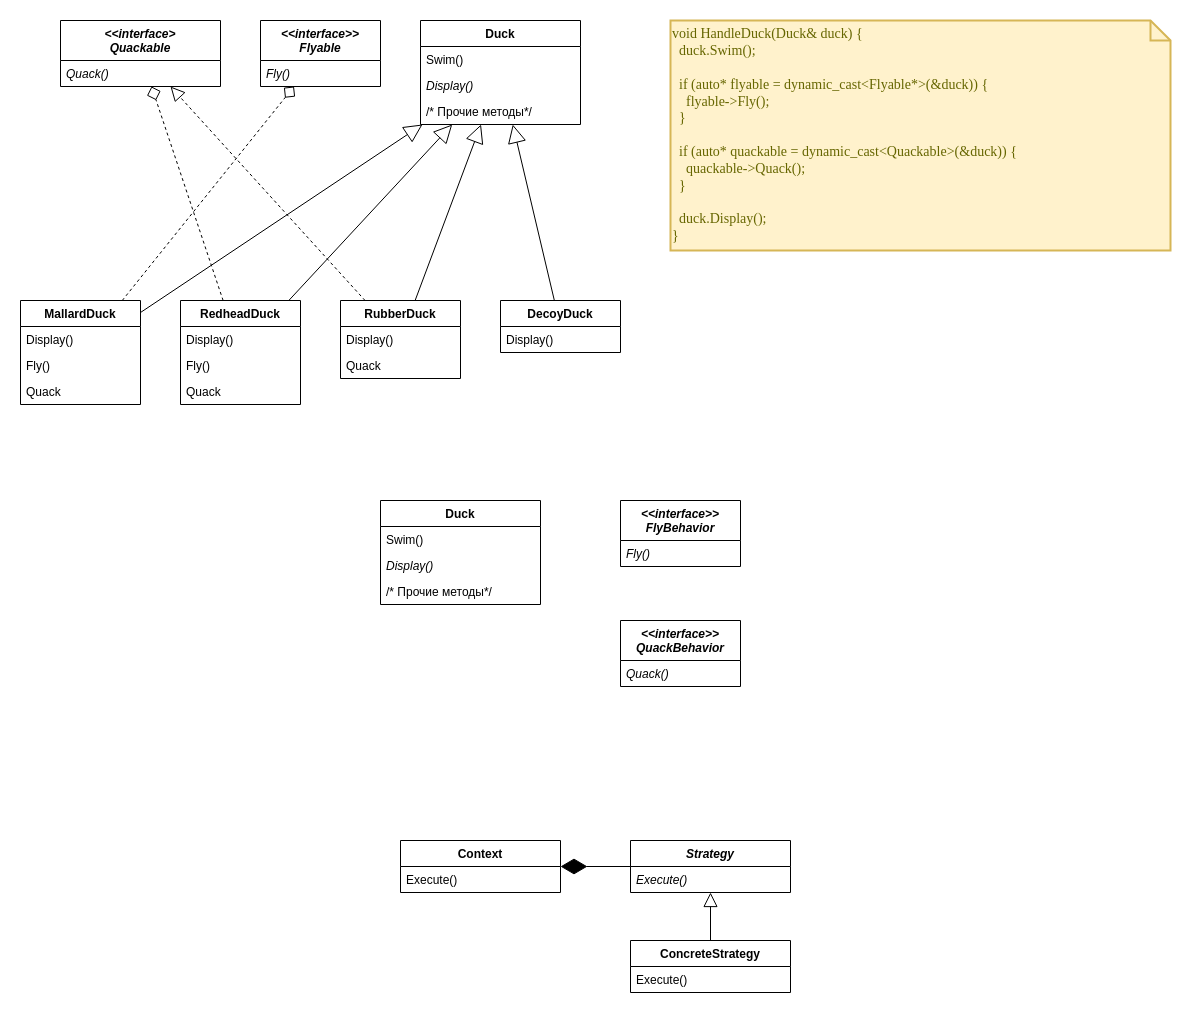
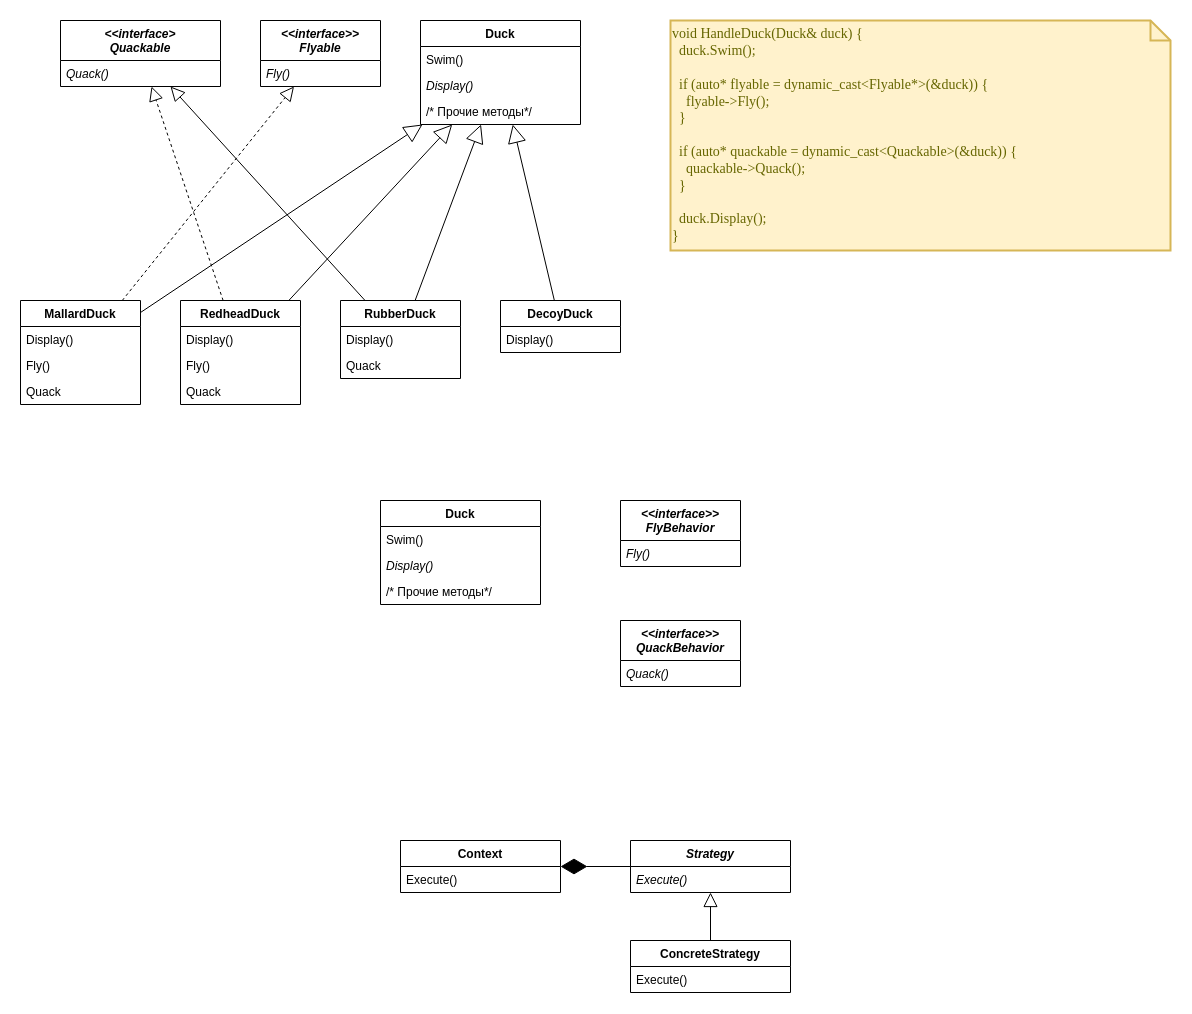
(284, 99) -> (285, 98)
(156, 100) -> (156, 101)
(272, 198) -> (272, 198)
